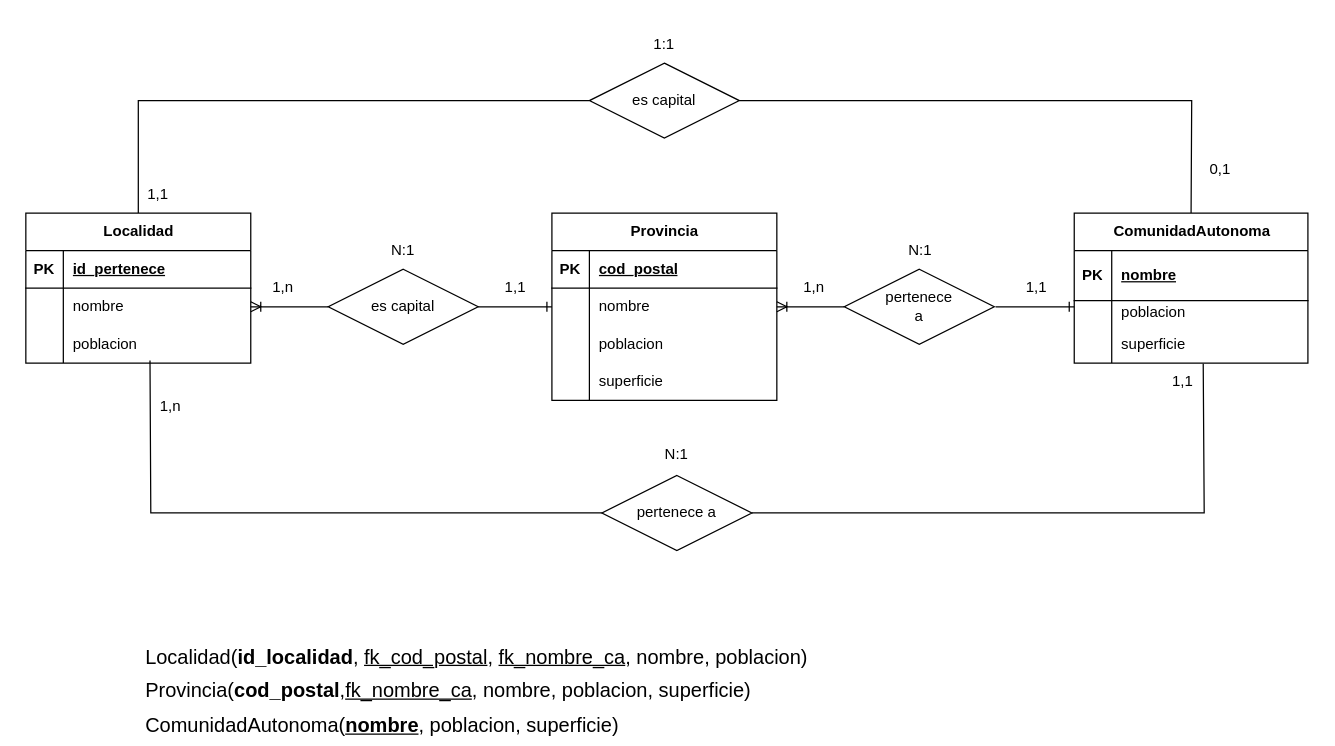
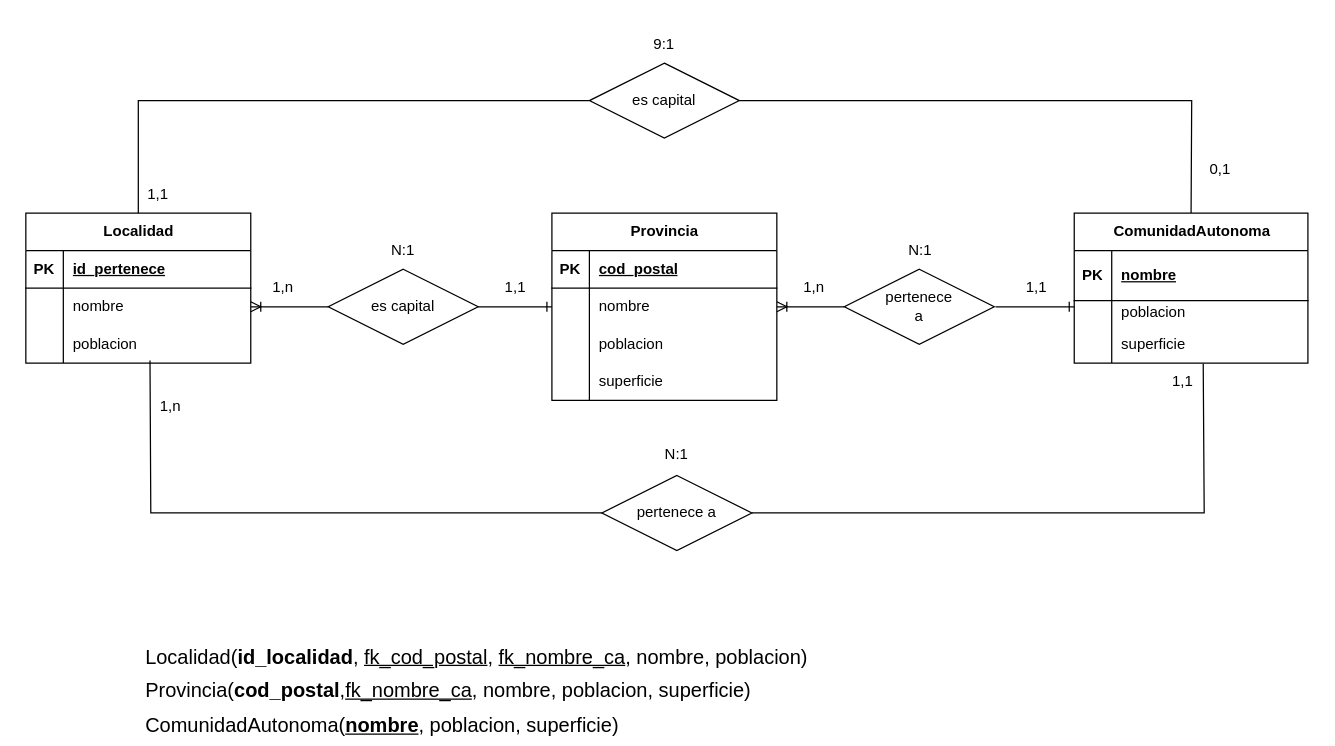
(664, 44) -> (664, 44)
